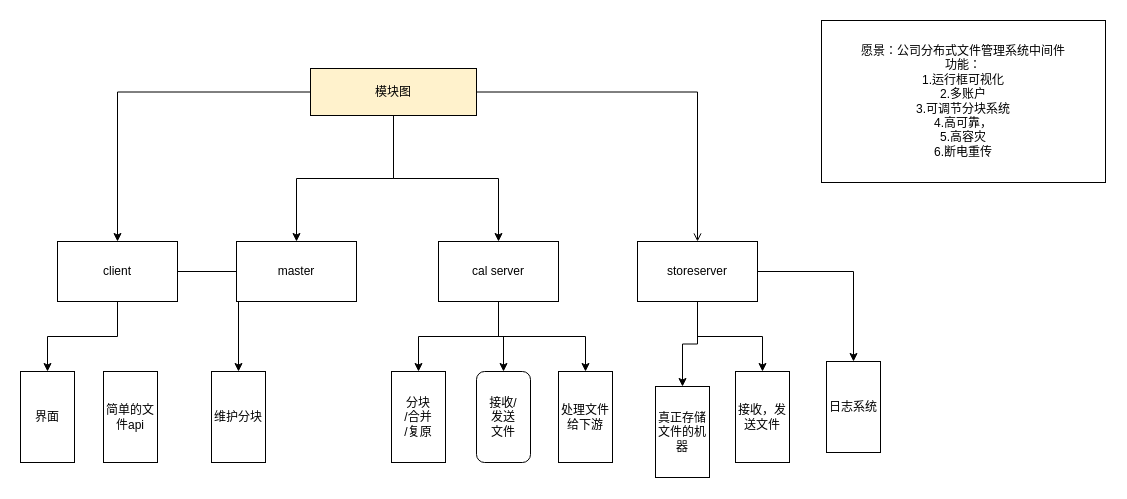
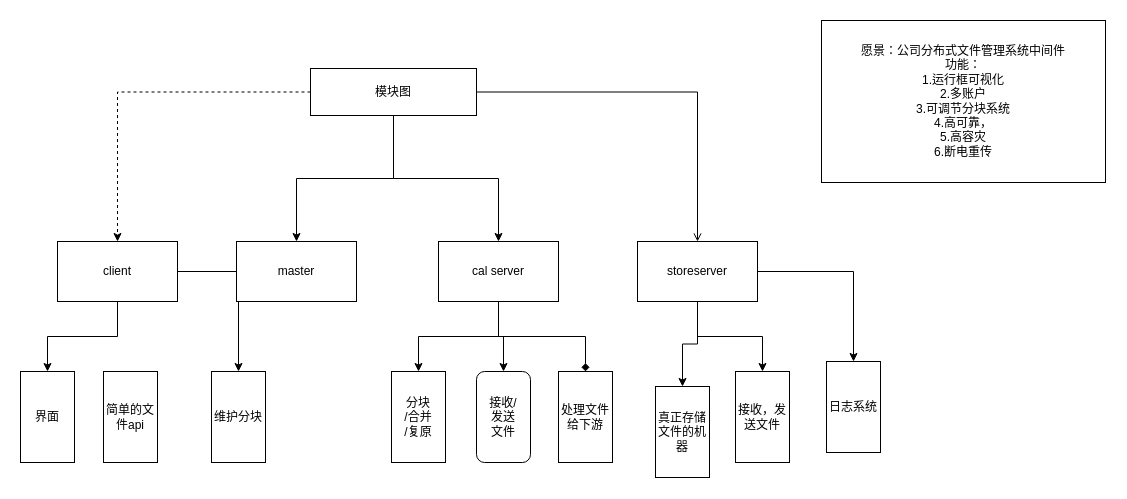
(142, 92) -> (142, 92)
(394, 92) -> (394, 92)
(586, 363) -> (586, 362)
